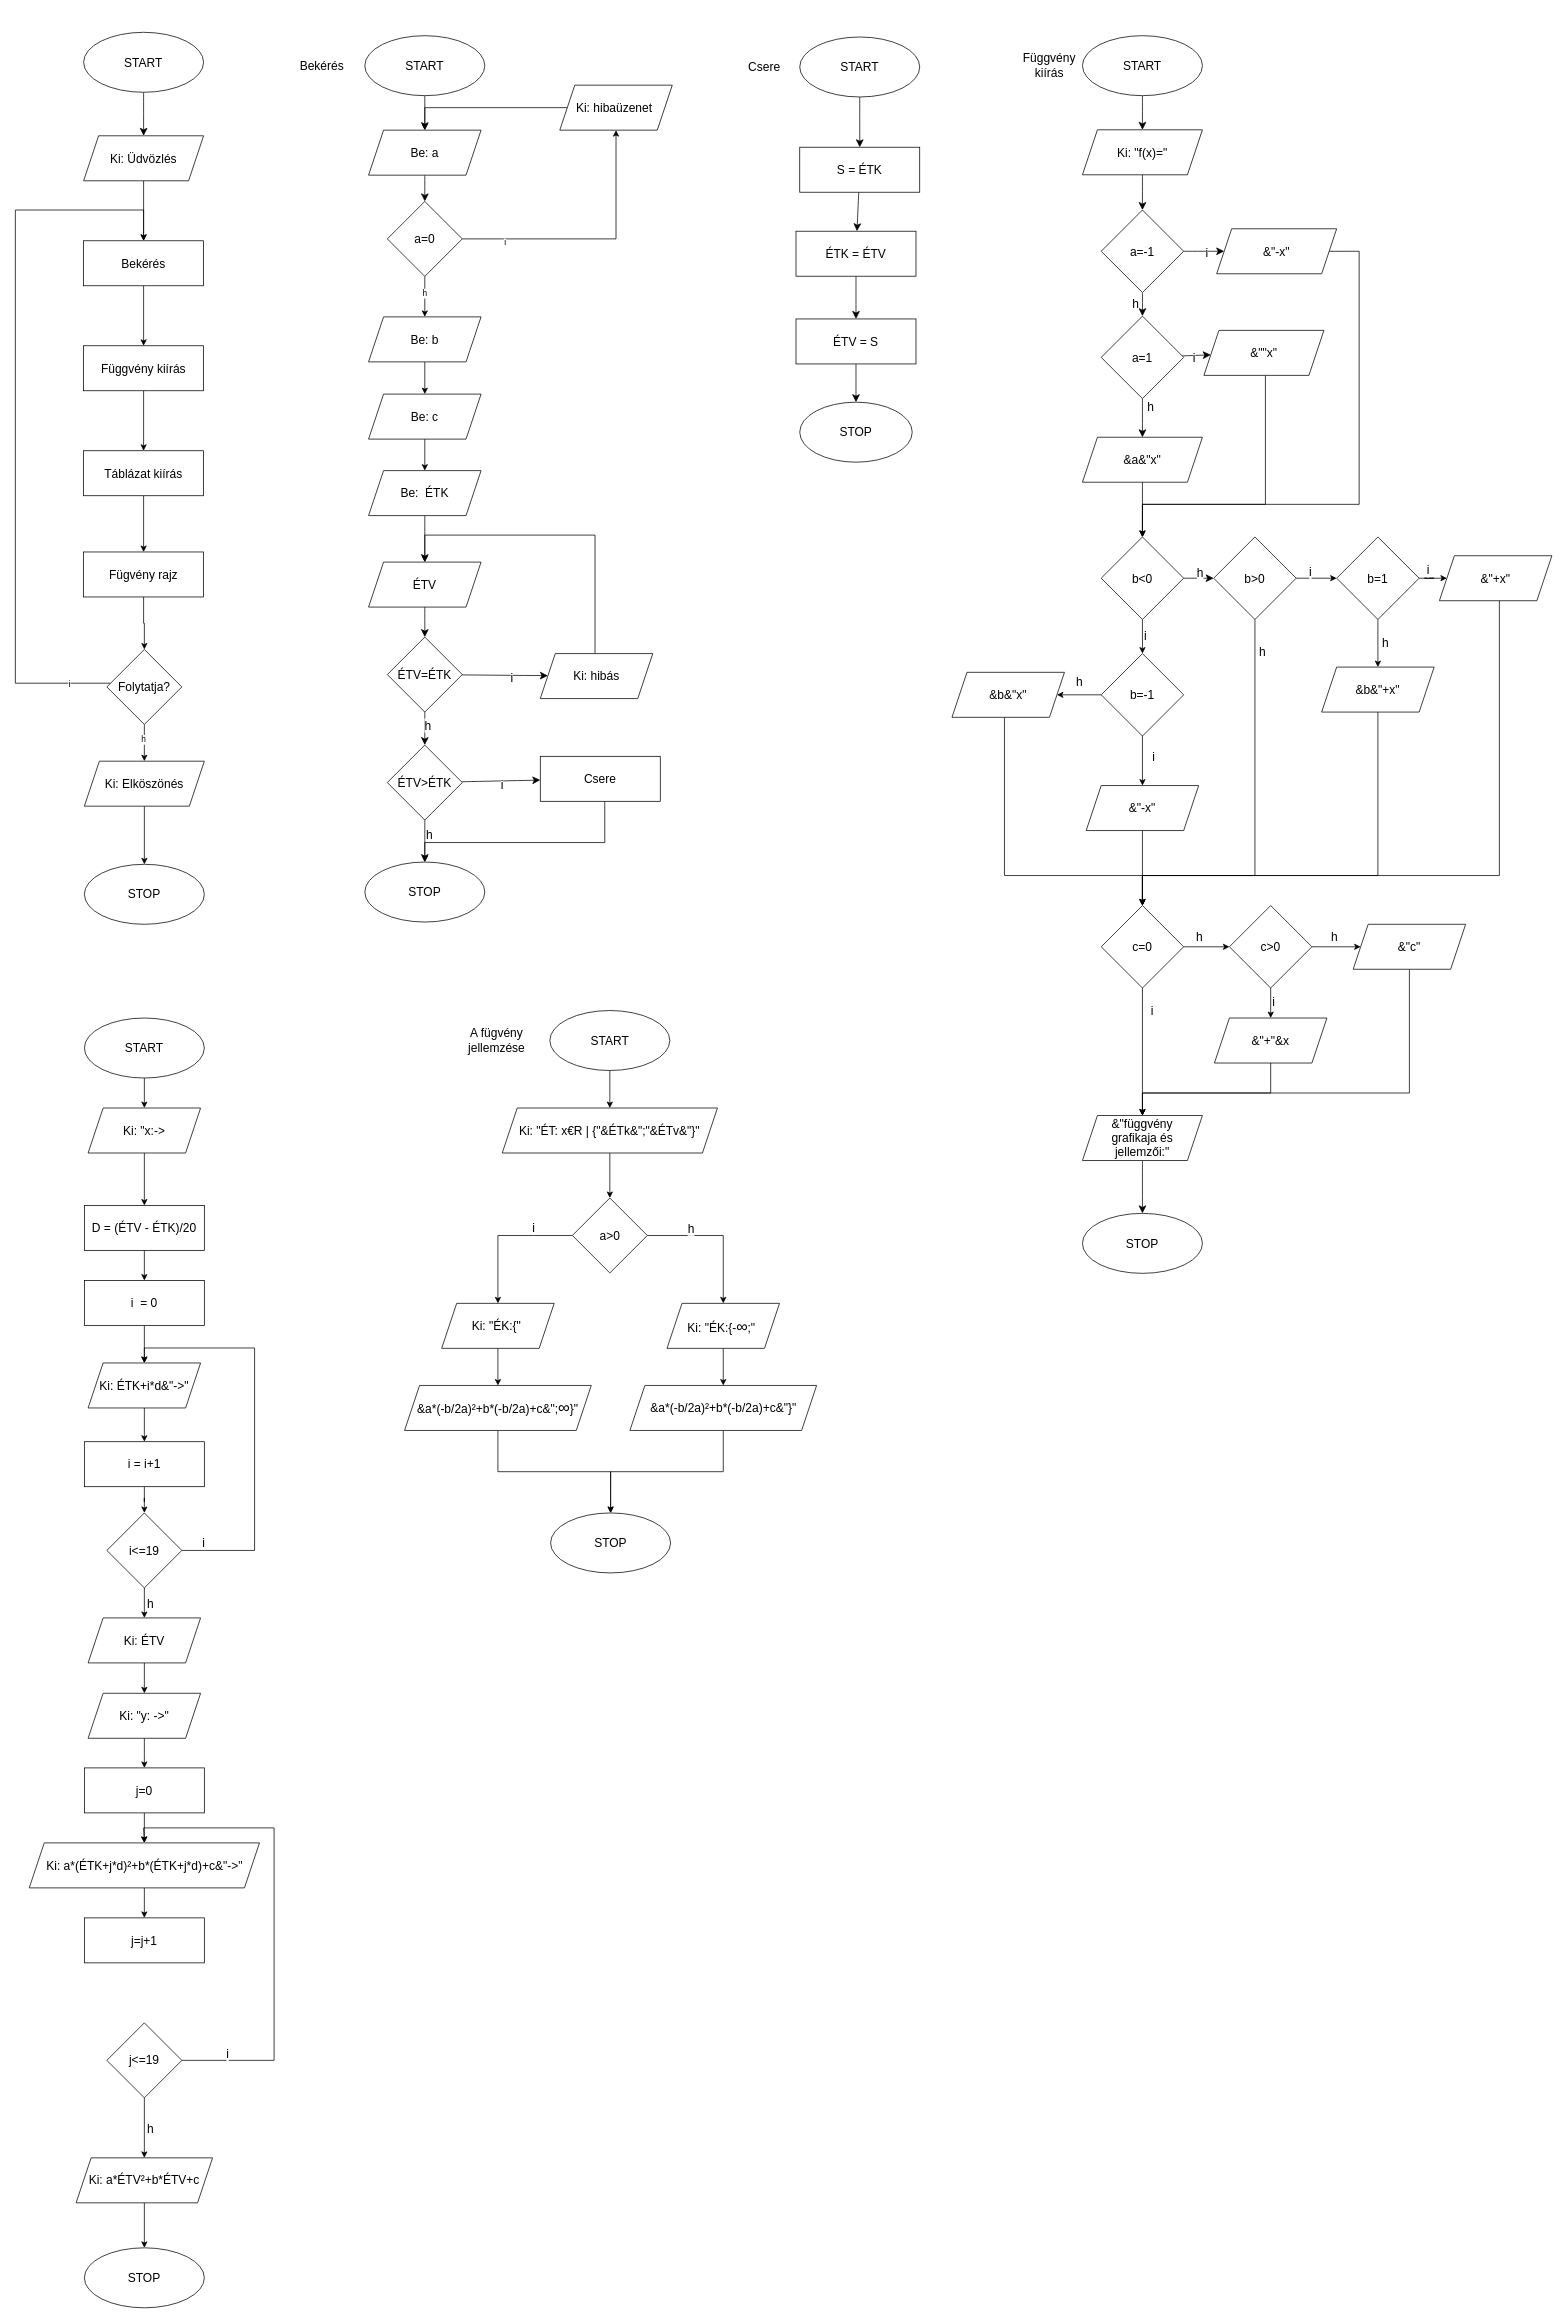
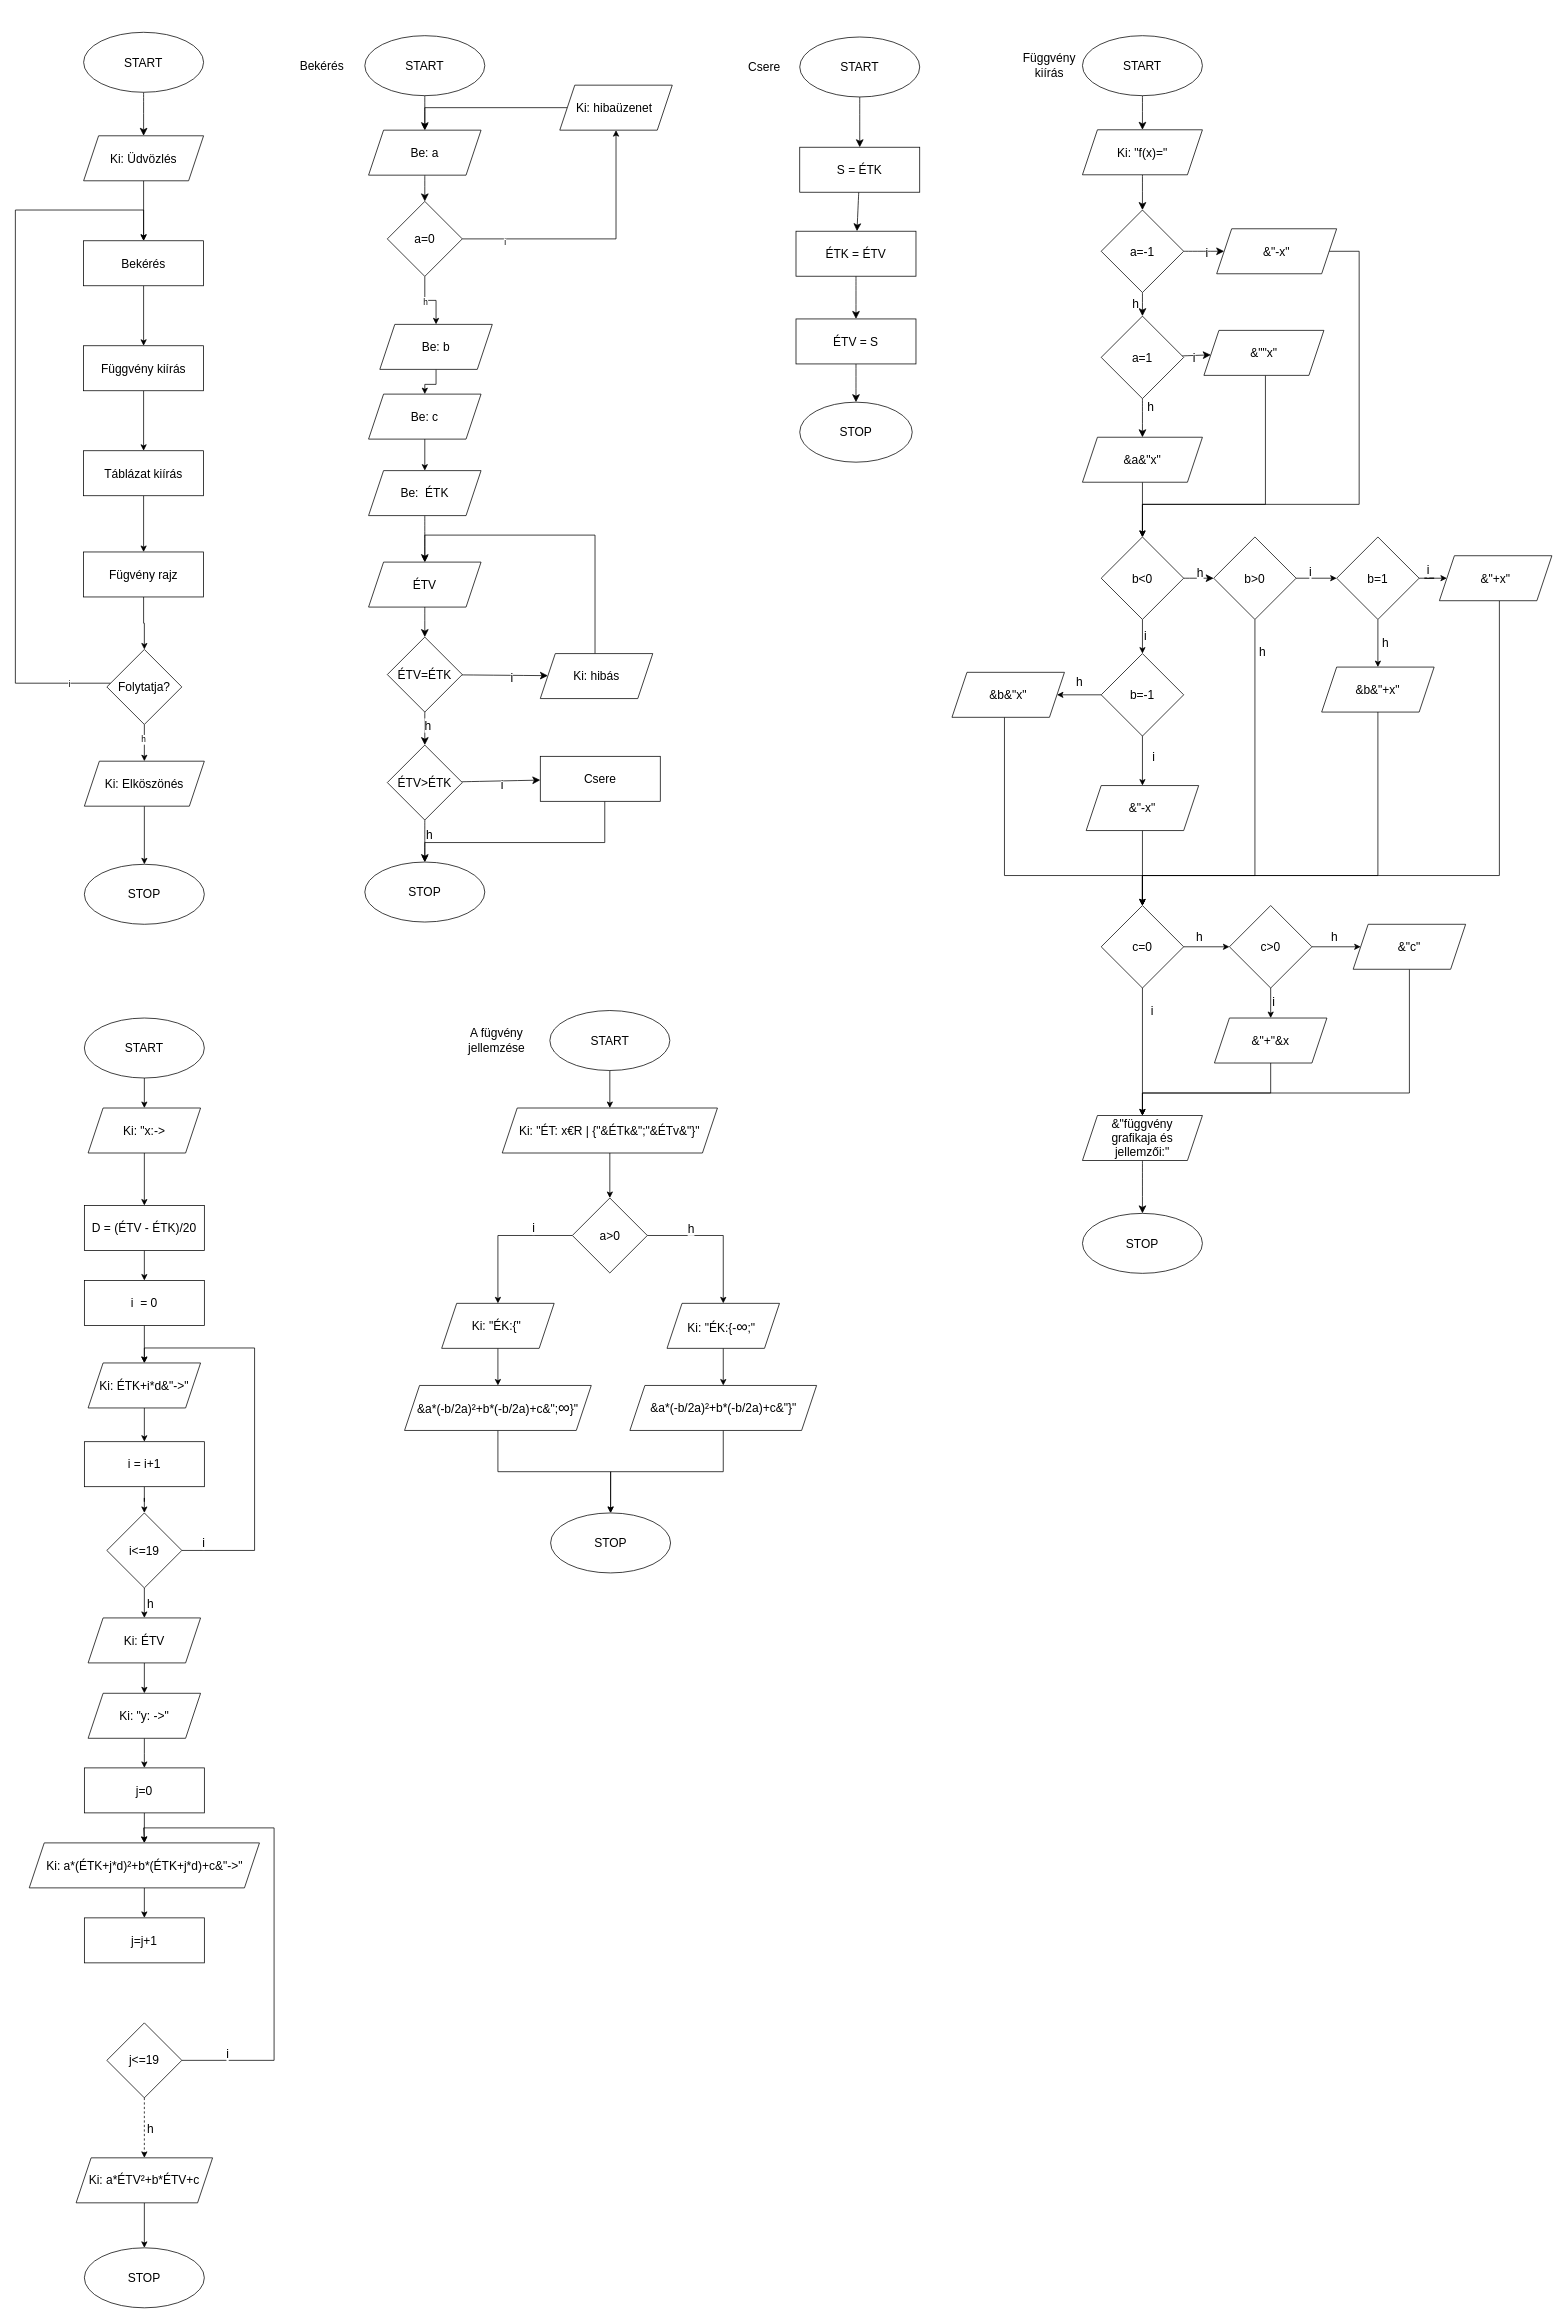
(425, 339) -> (436, 347)
(144, 2125) -> (144, 2125)
